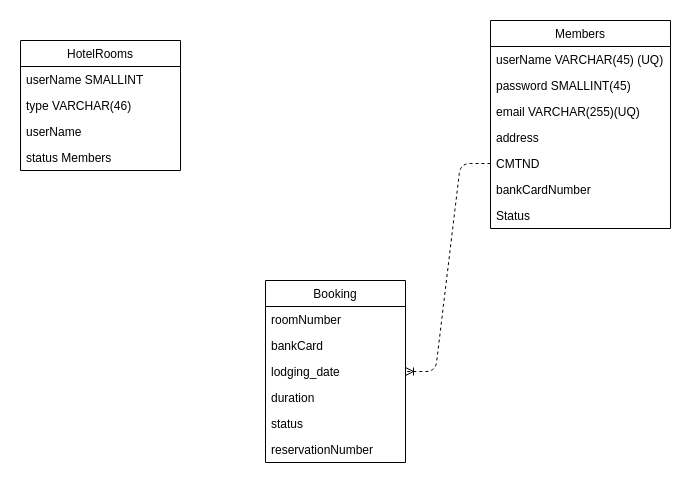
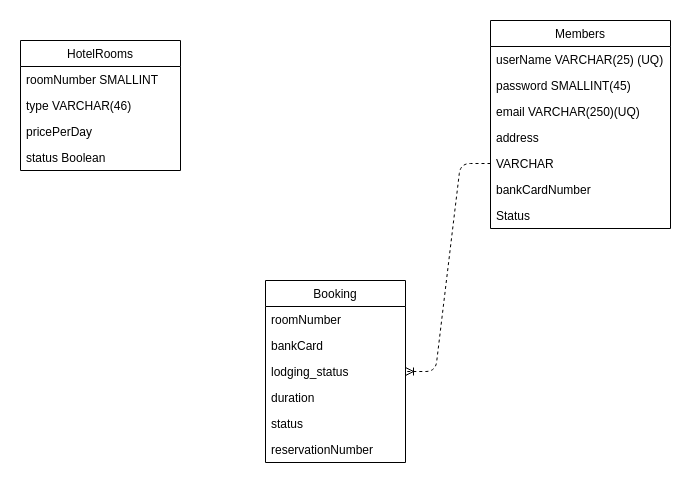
(577, 60) -> (577, 60)
(82, 80) -> (88, 80)
(565, 112) -> (565, 112)
(53, 132) -> (61, 132)
(71, 158) -> (70, 158)
(513, 164) -> (520, 164)
(308, 372) -> (315, 372)
